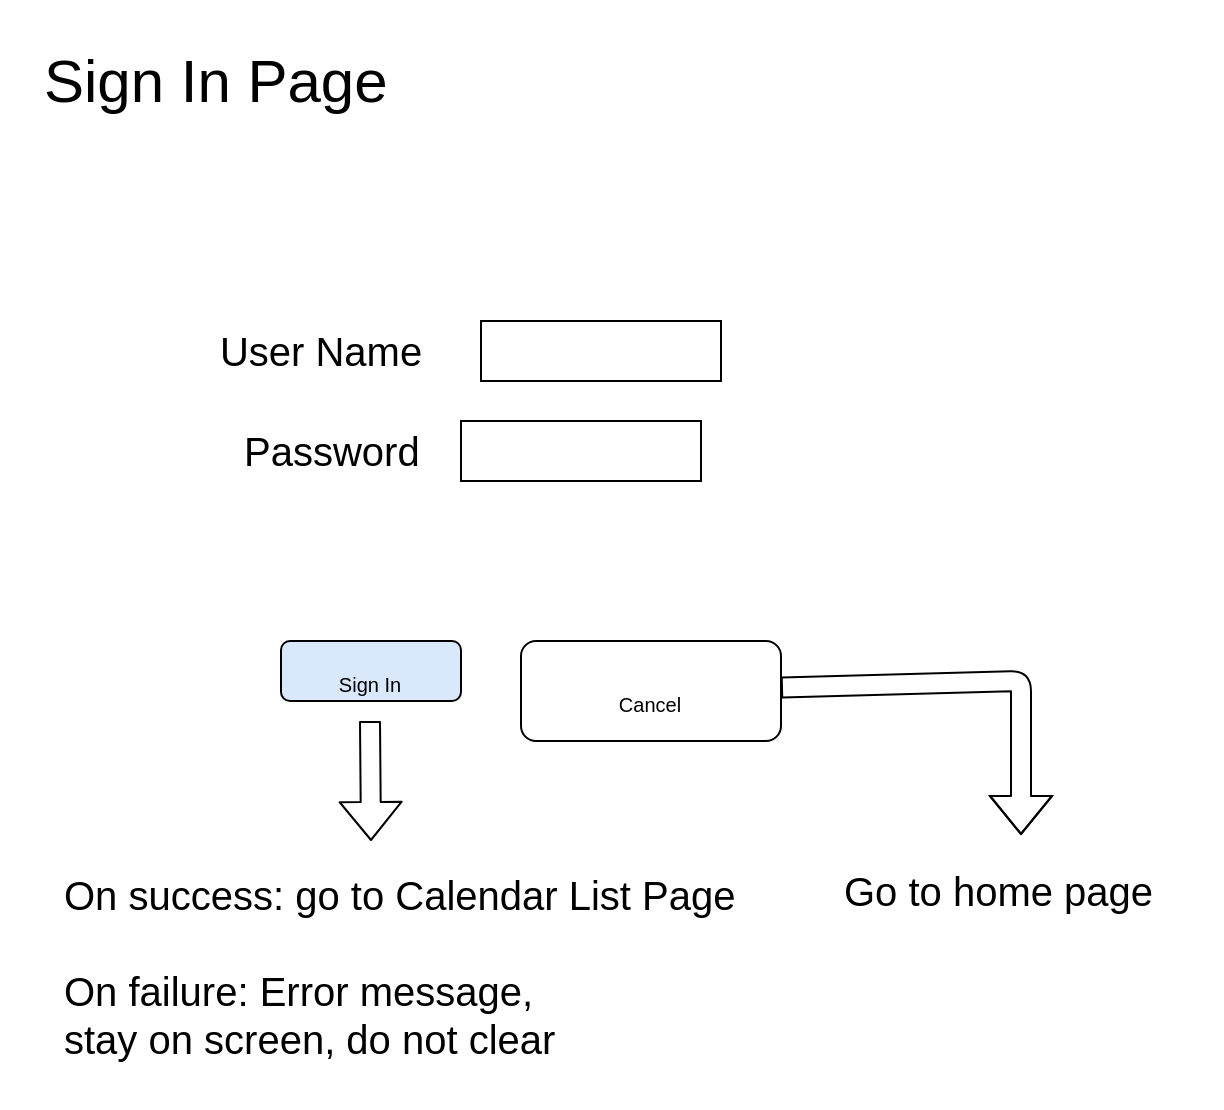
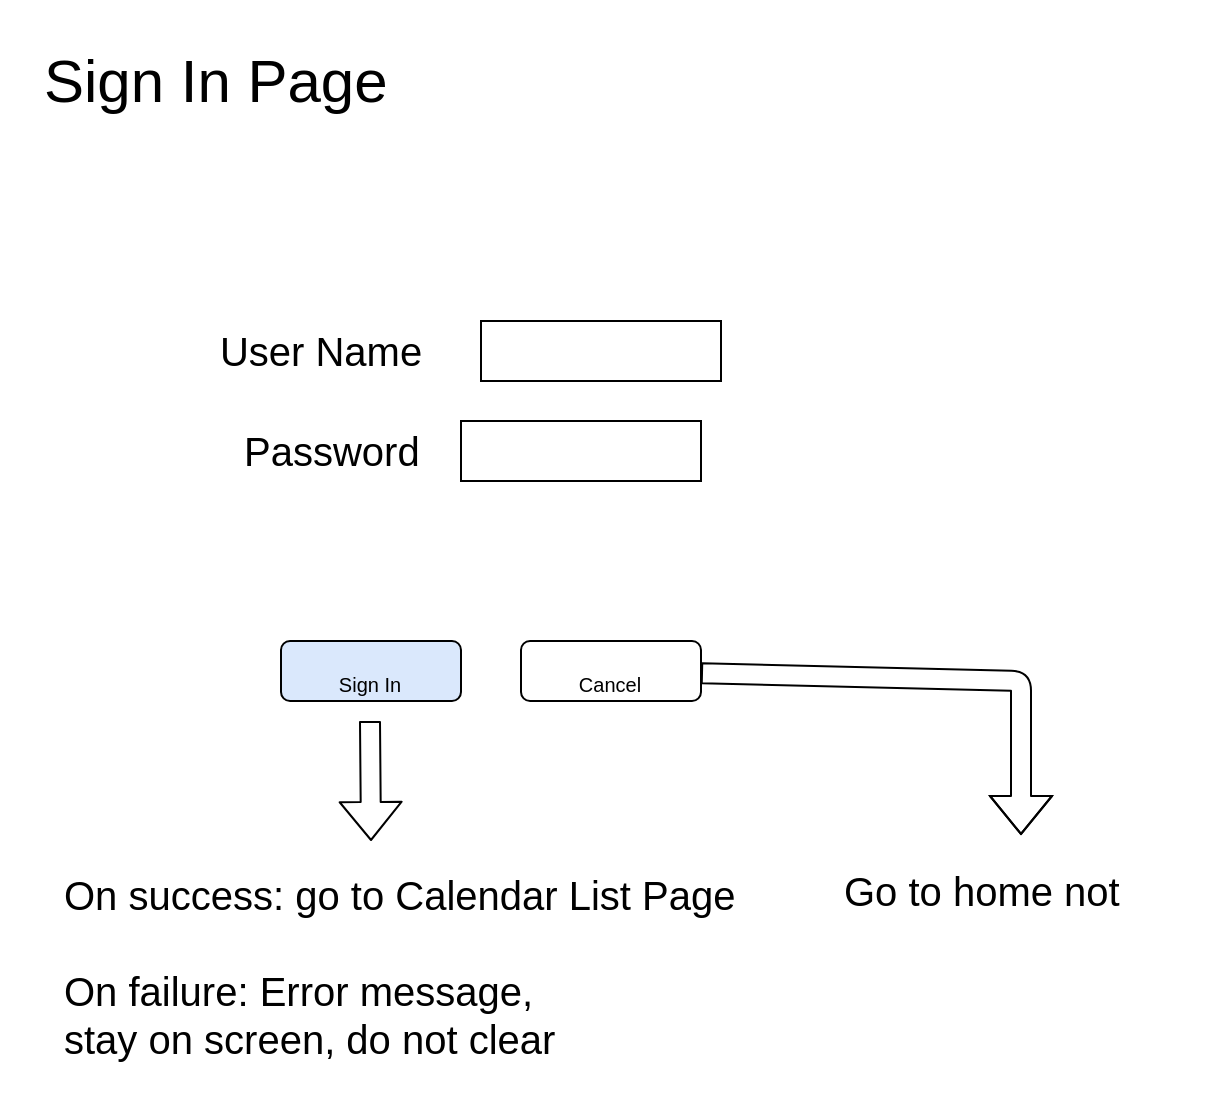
(651, 691) -> (611, 671)
(997, 891) -> (986, 891)
